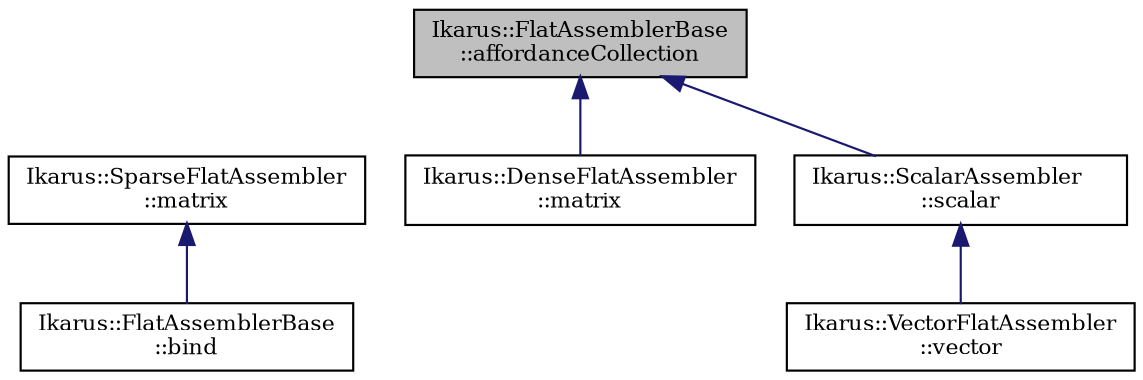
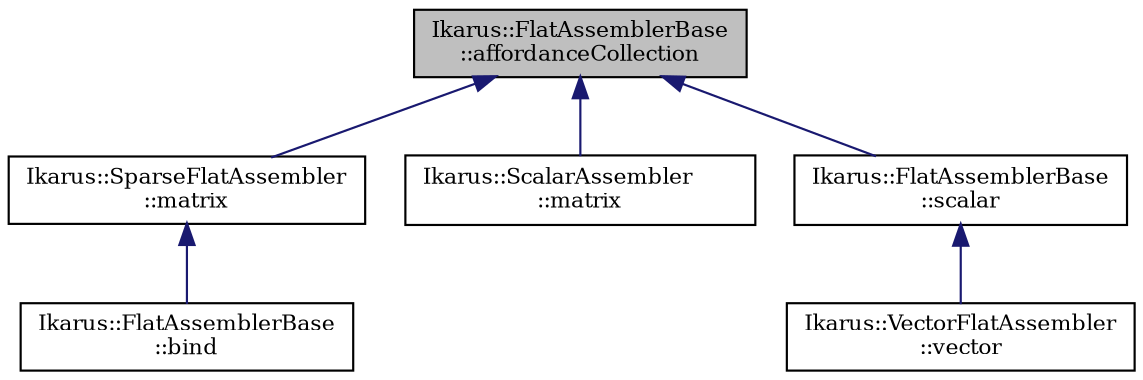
none -> (373, 121)
(580, 190) -> (580, 190)
(961, 190) -> (961, 190)
